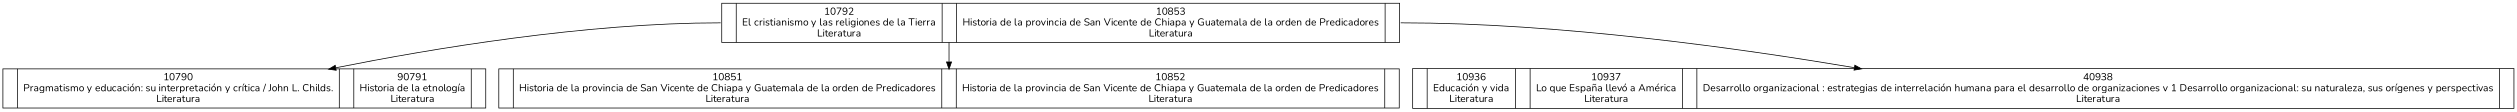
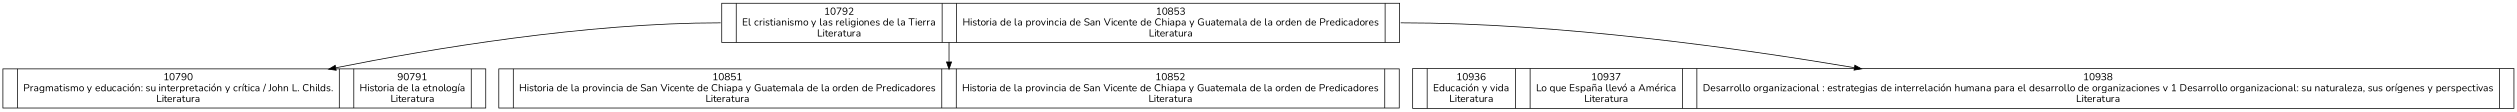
(2098, 77) -> (2098, 77)
